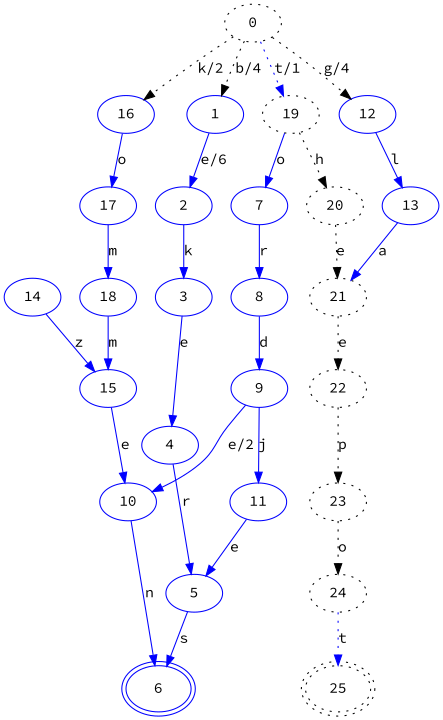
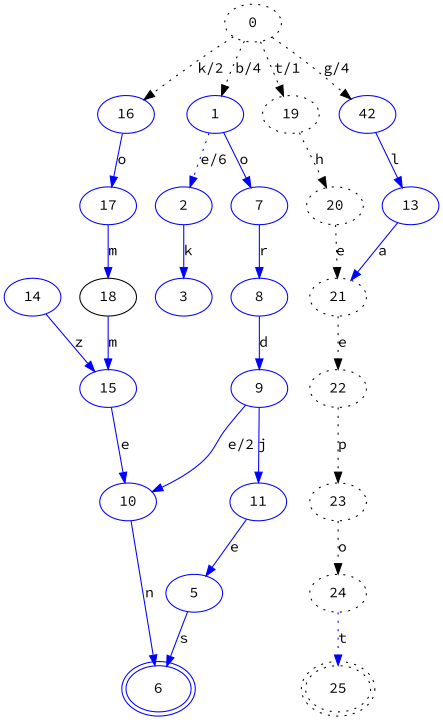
(270, 64) -> (270, 64)
(367, 114) -> (367, 114)
(201, 155) -> (201, 155)
(277, 155) -> (235, 155)
(108, 297) -> (108, 297)
(170, 445) -> none
